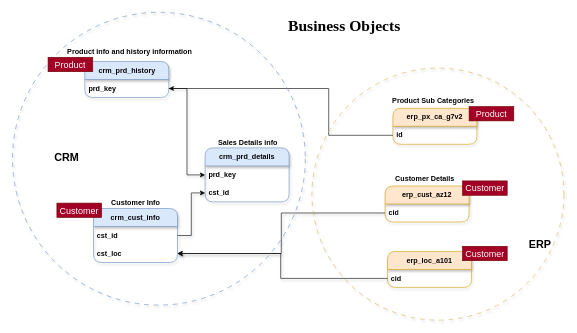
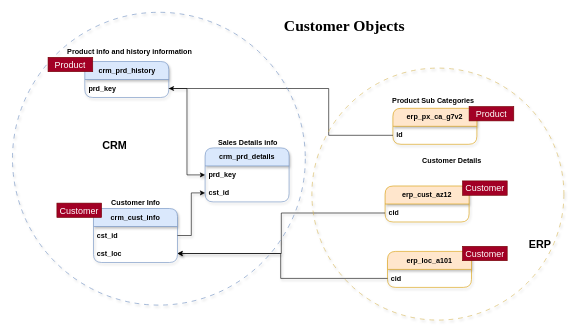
(346, 26) -> (346, 26)
(66, 158) -> (114, 146)
(425, 178) -> (452, 160)
